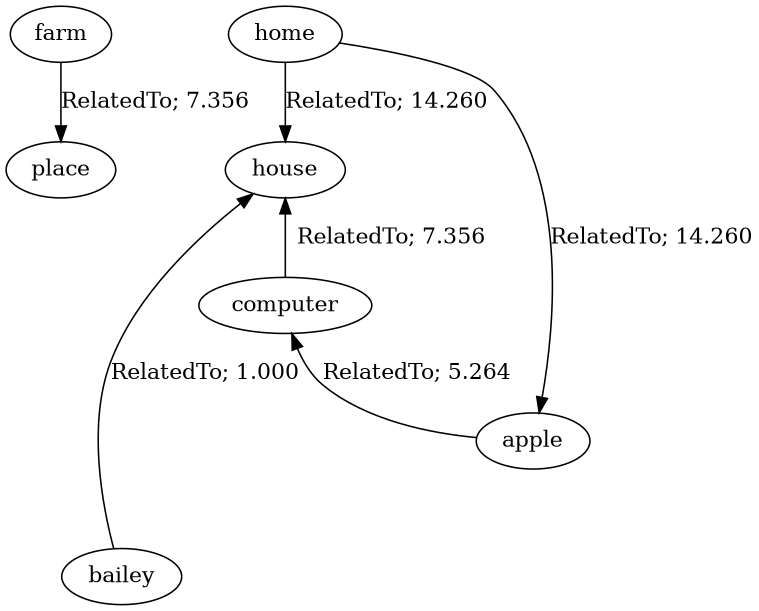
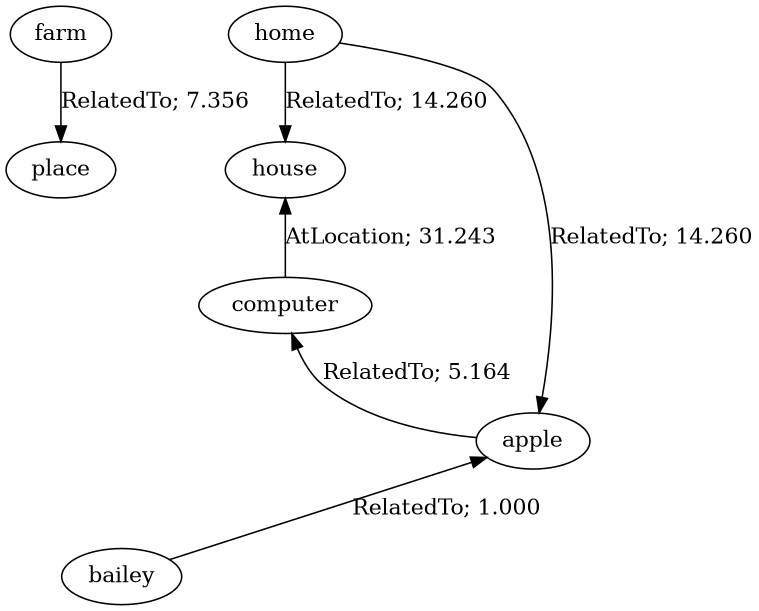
(391, 238) -> (391, 238)
(114, 354) -> (321, 511)
(417, 373) -> (417, 373)
